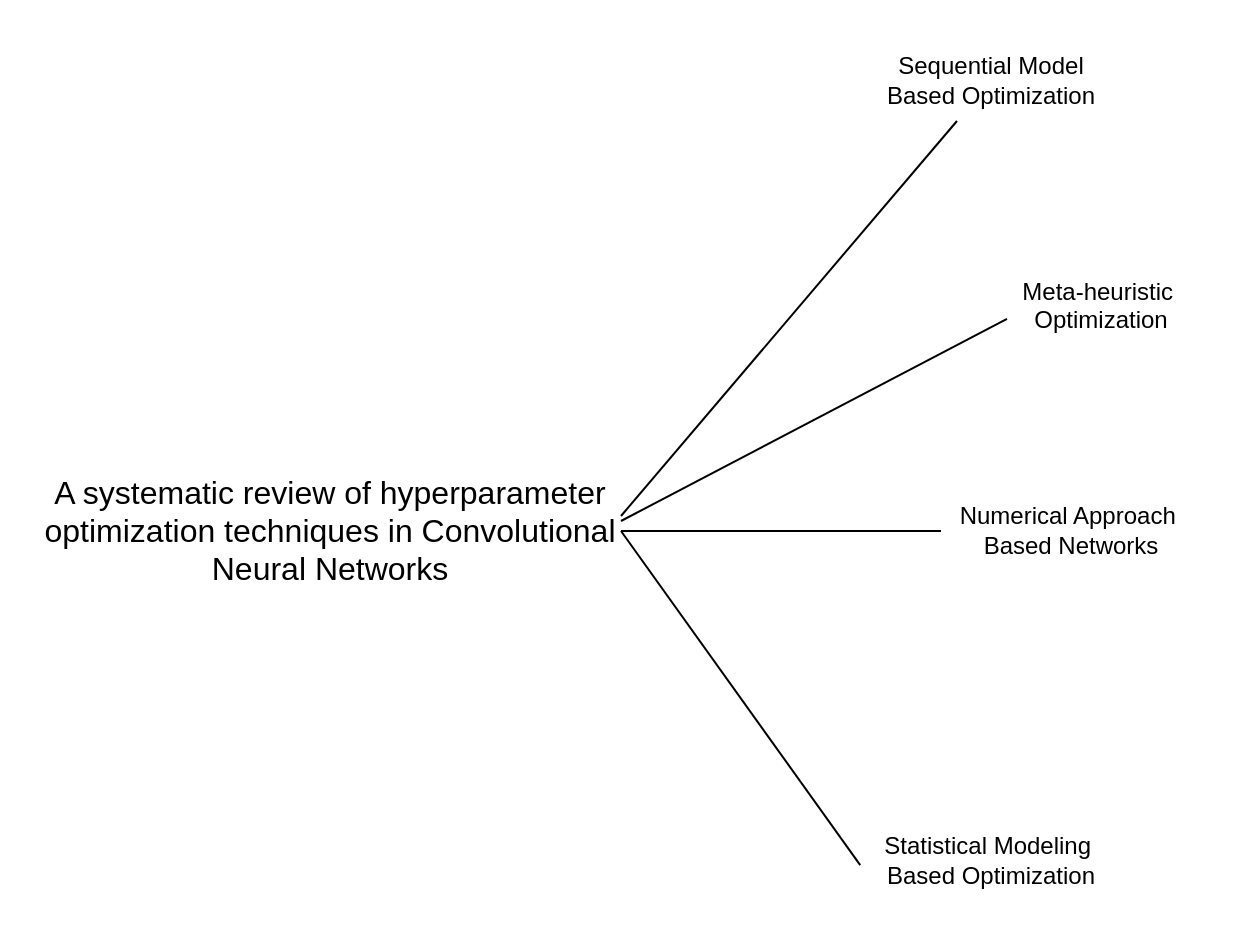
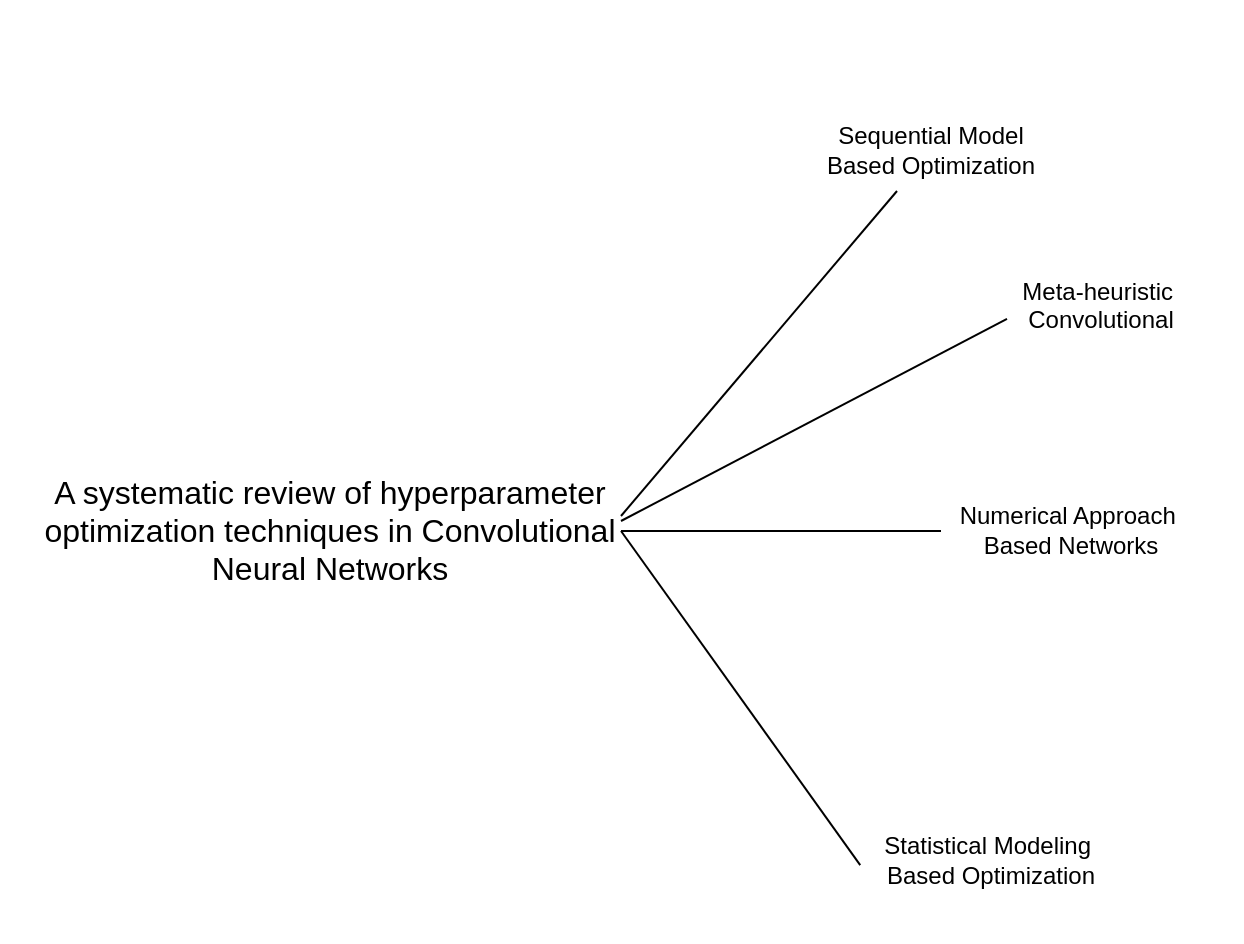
(991, 81) -> (931, 151)
(1102, 321) -> (1102, 321)
